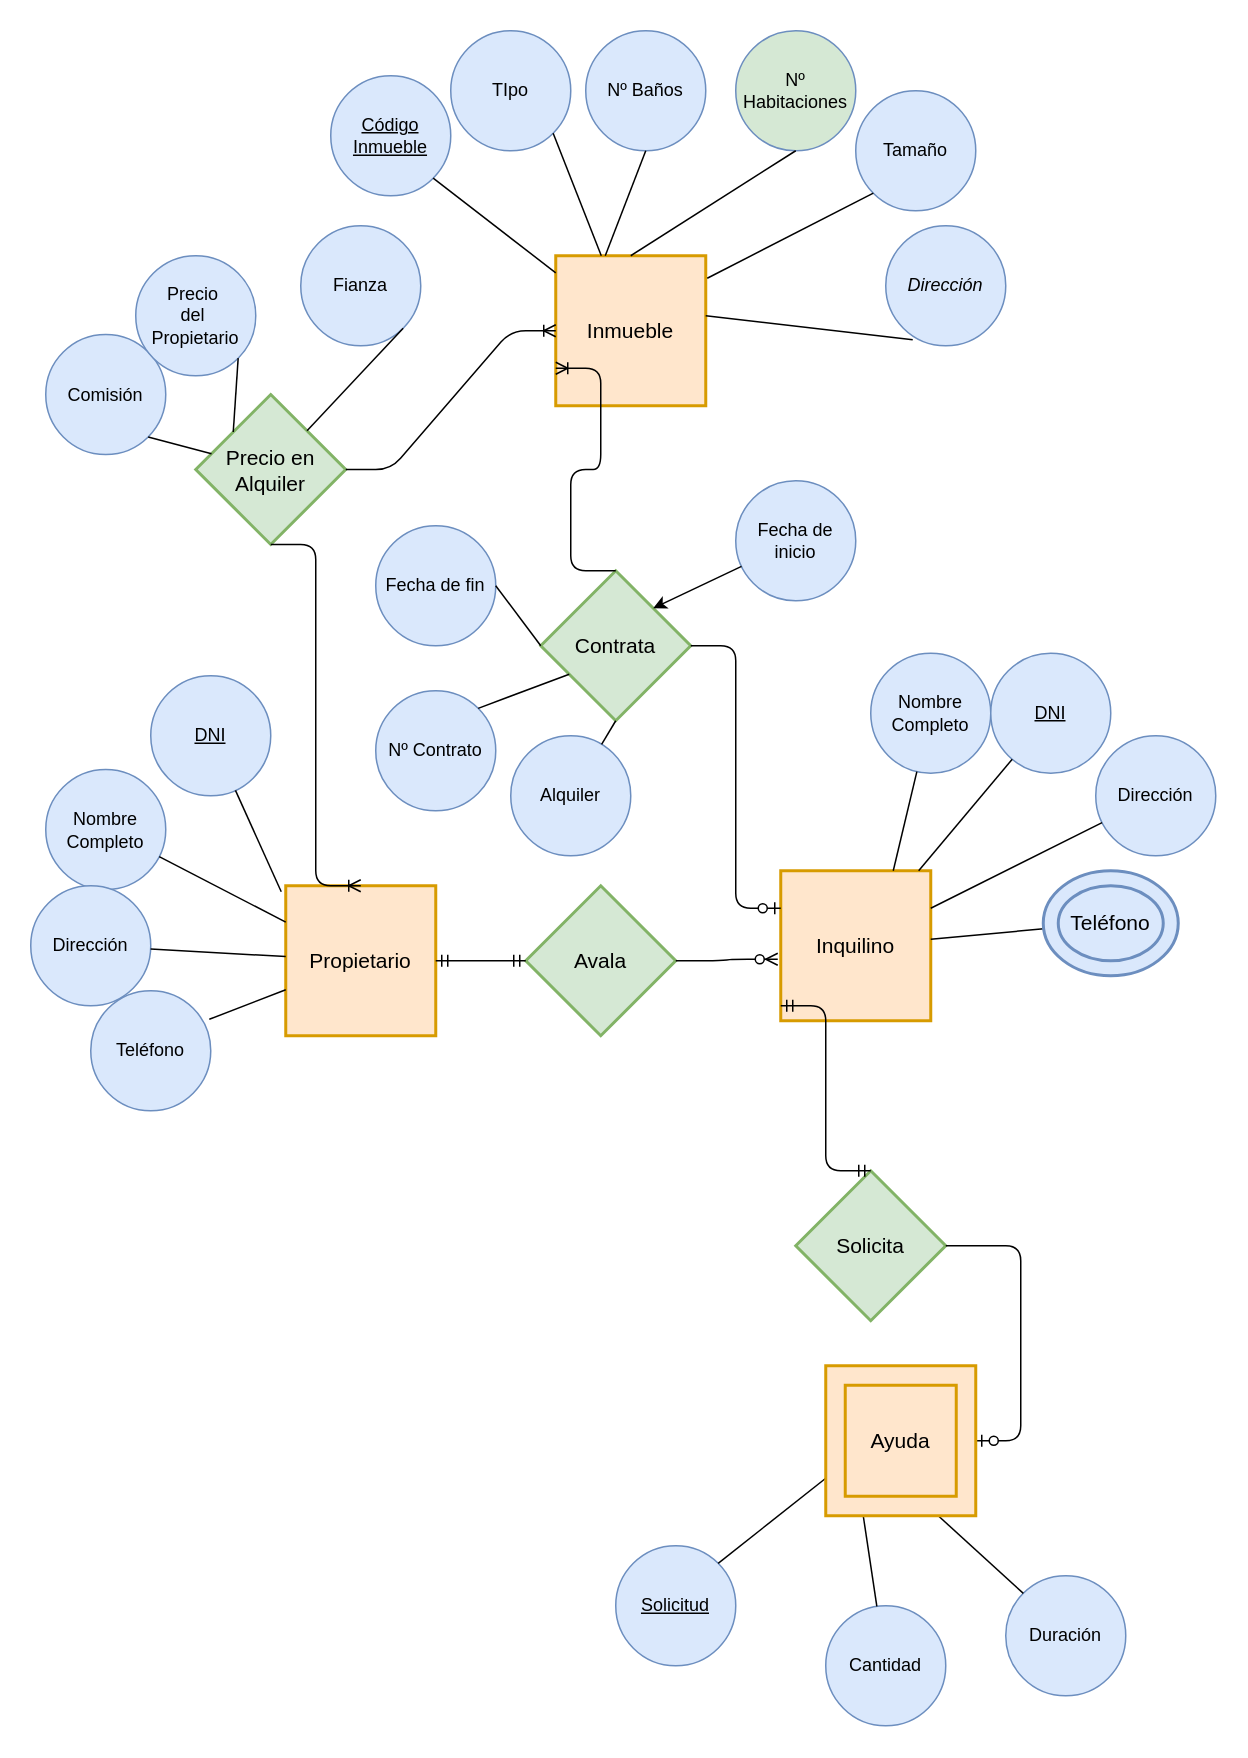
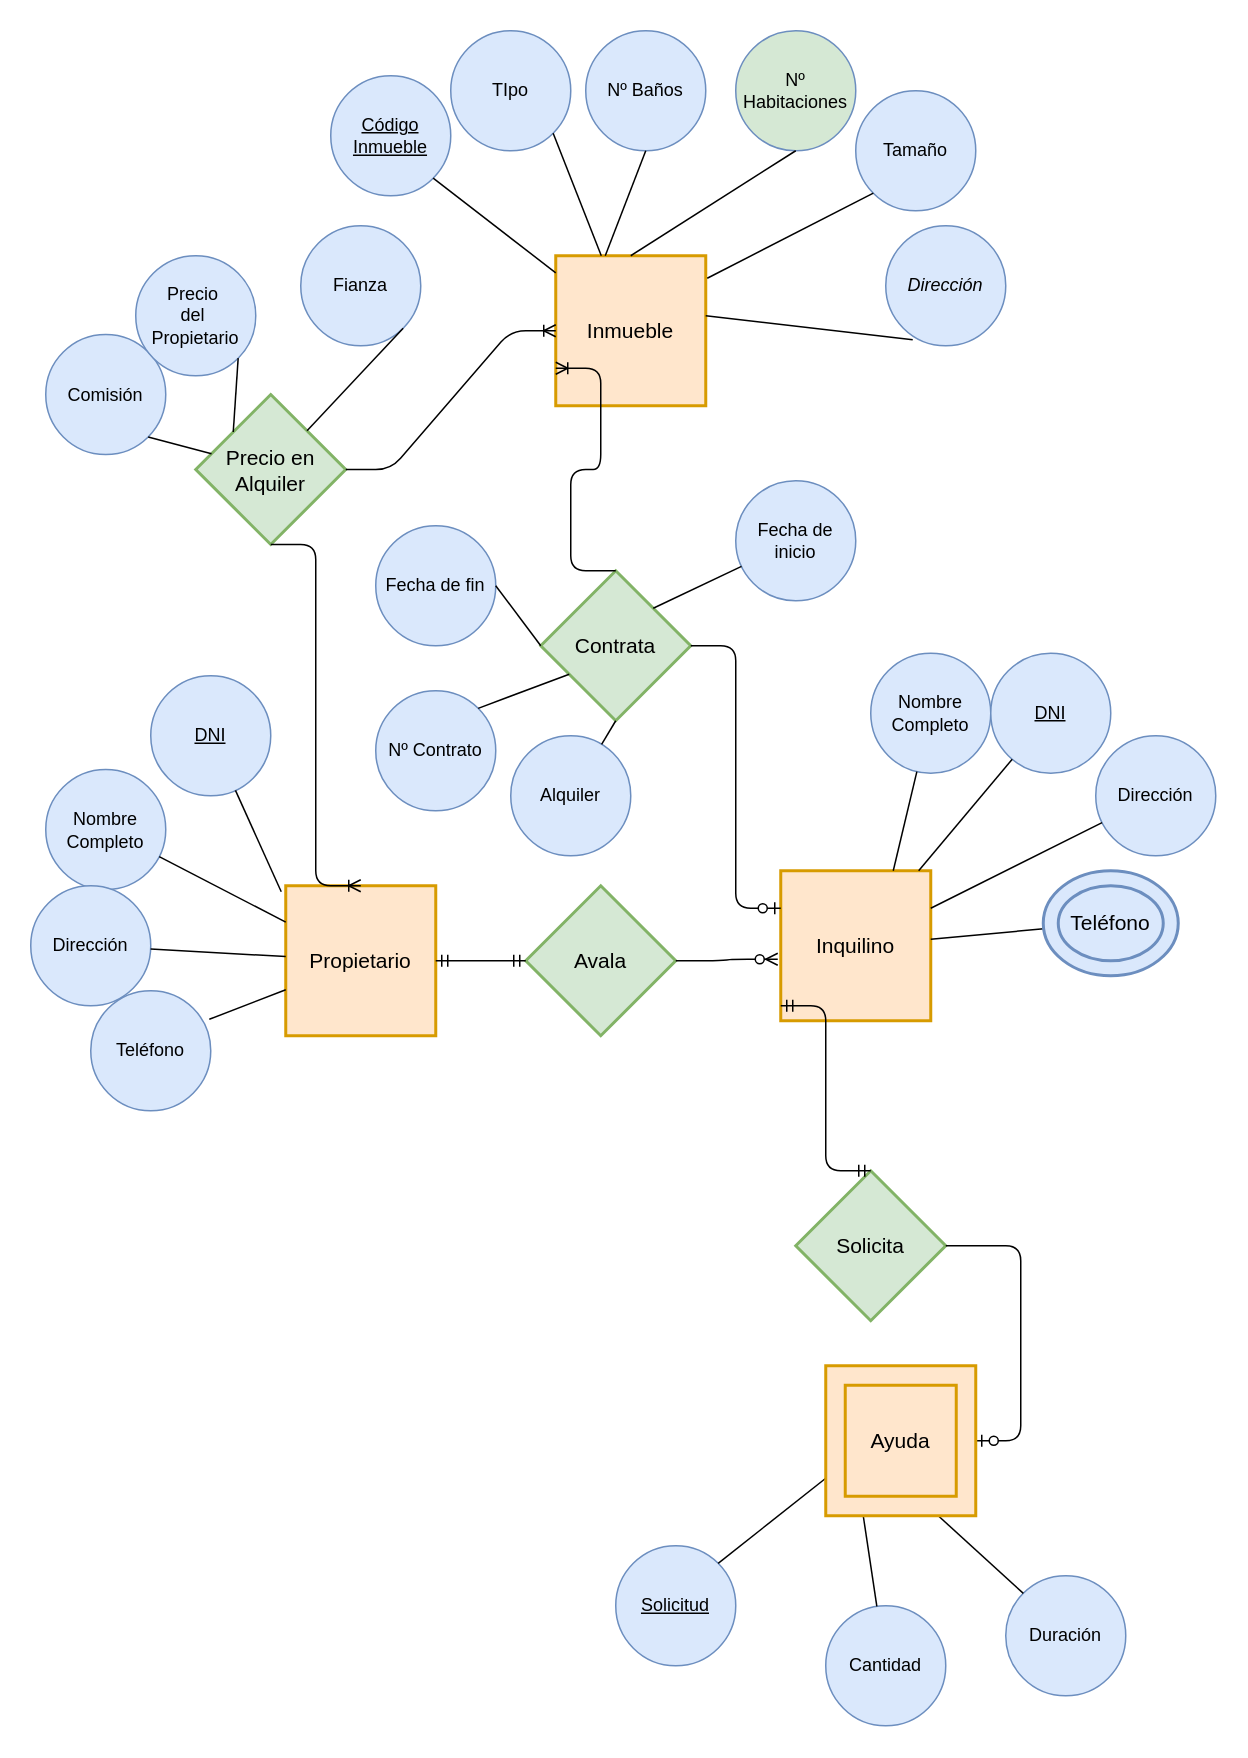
(664, 603) -> (661, 605)
